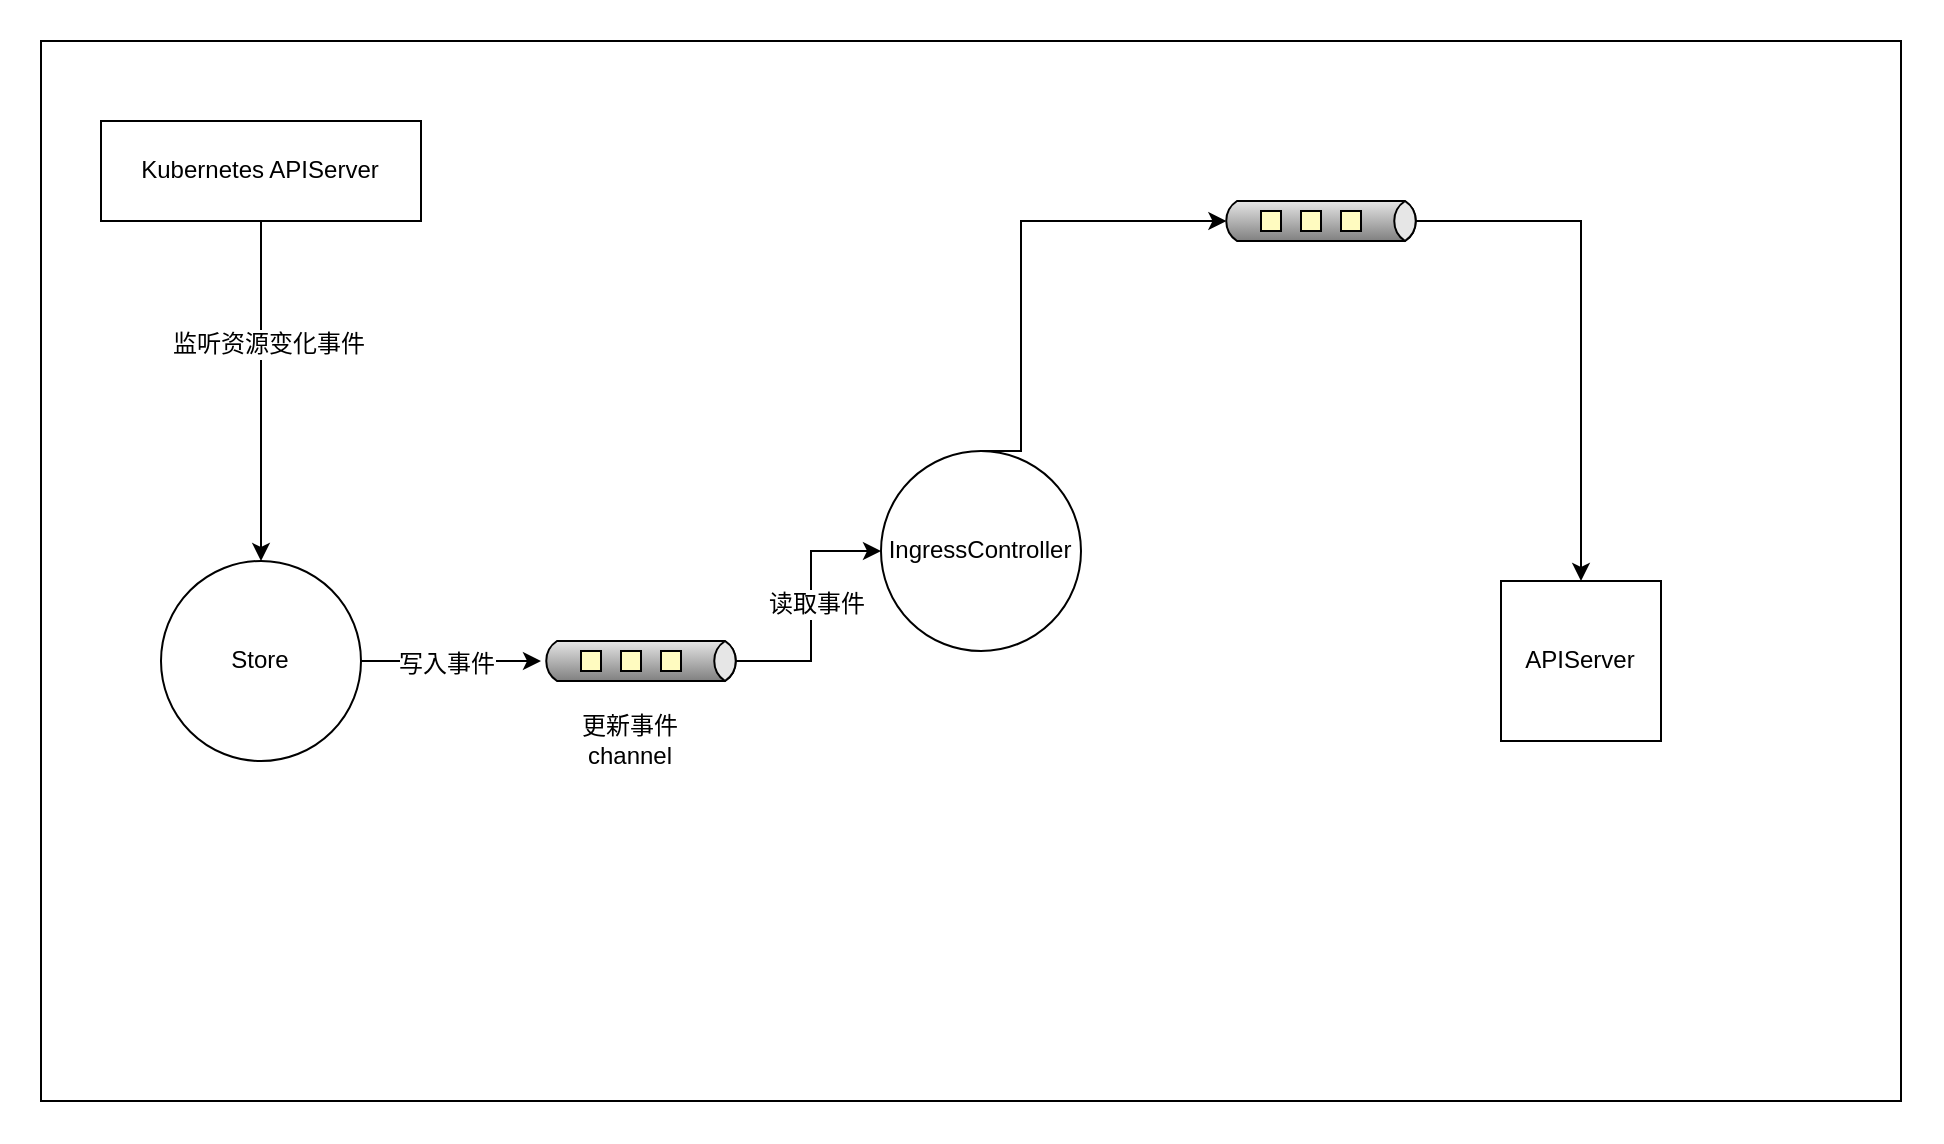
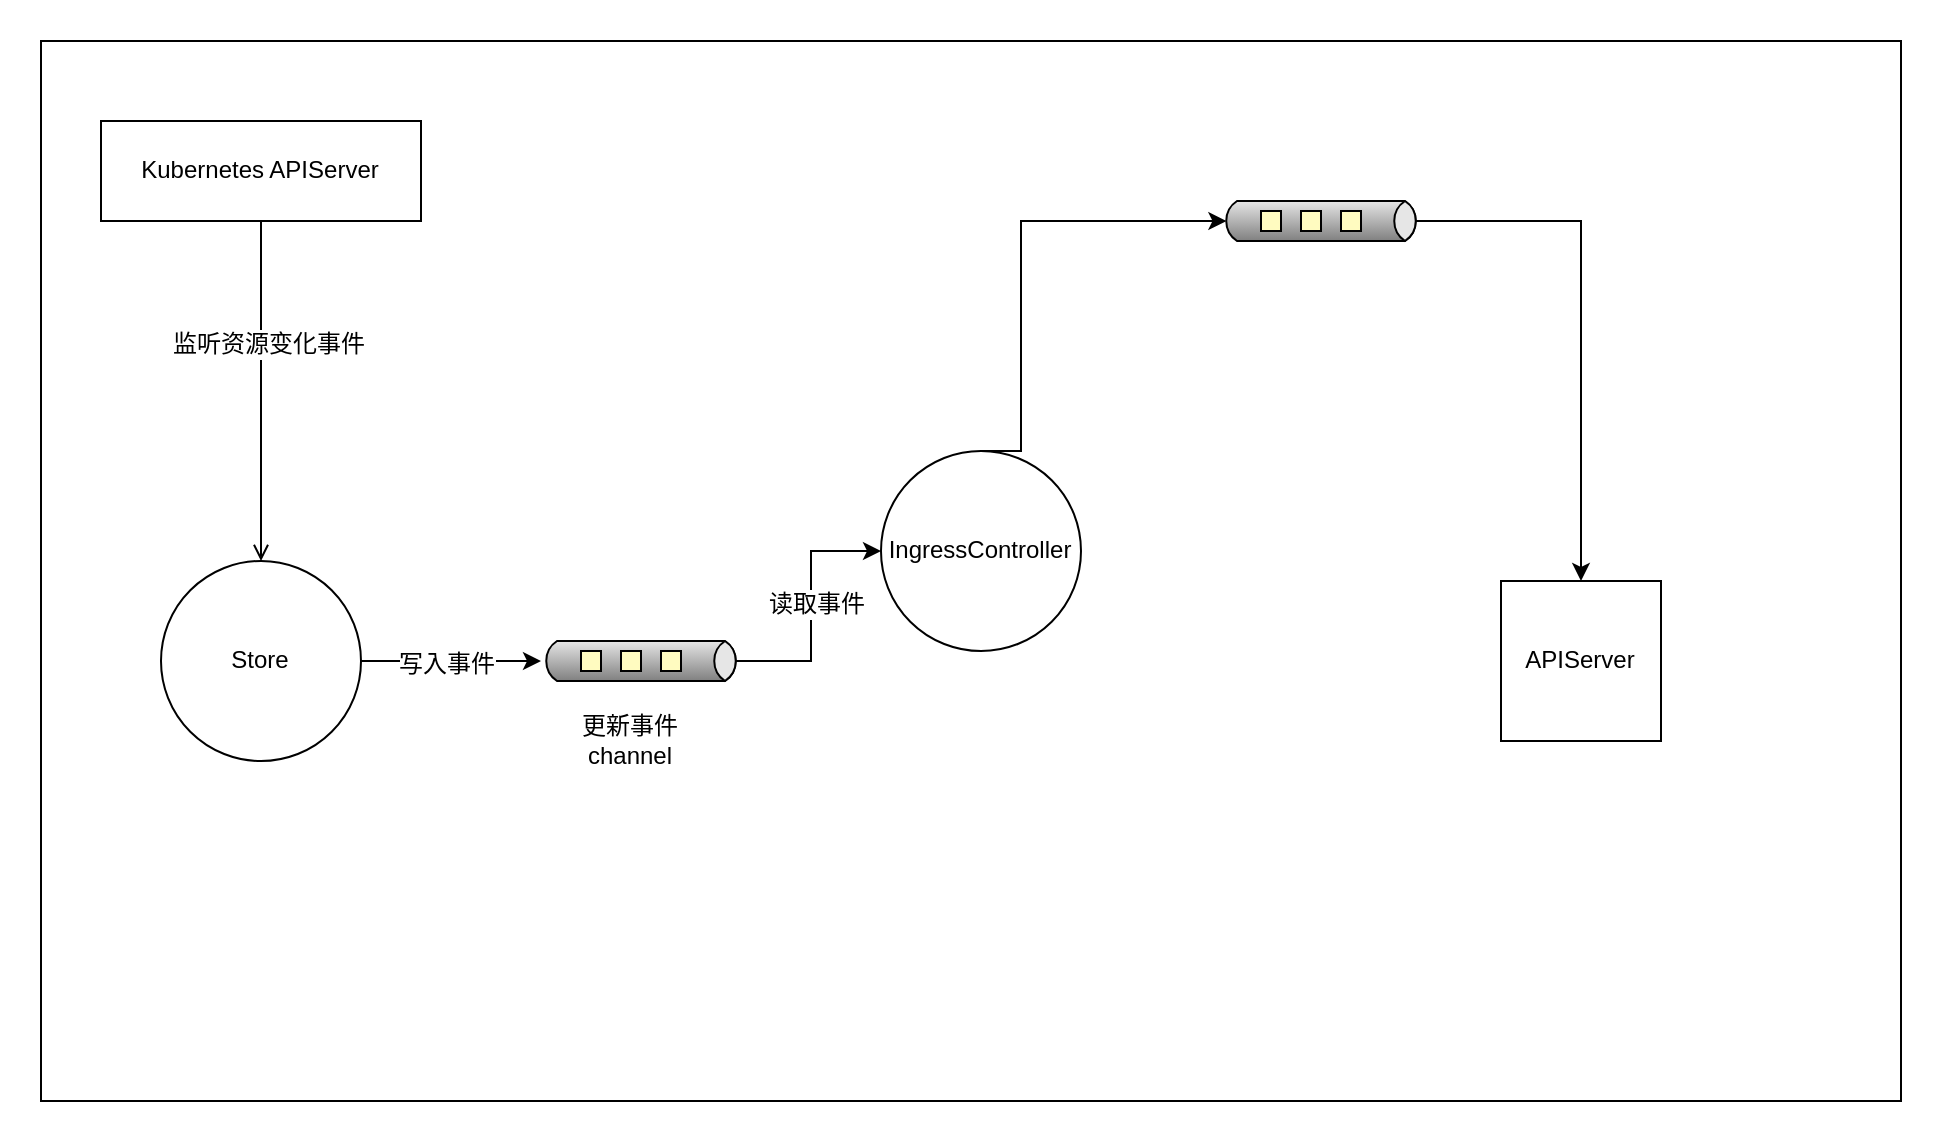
(261, 546) -> (261, 549)
